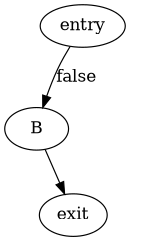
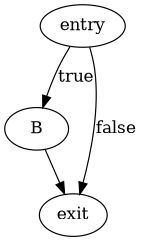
(76, 77) -> (76, 77)
none -> (95, 115)
